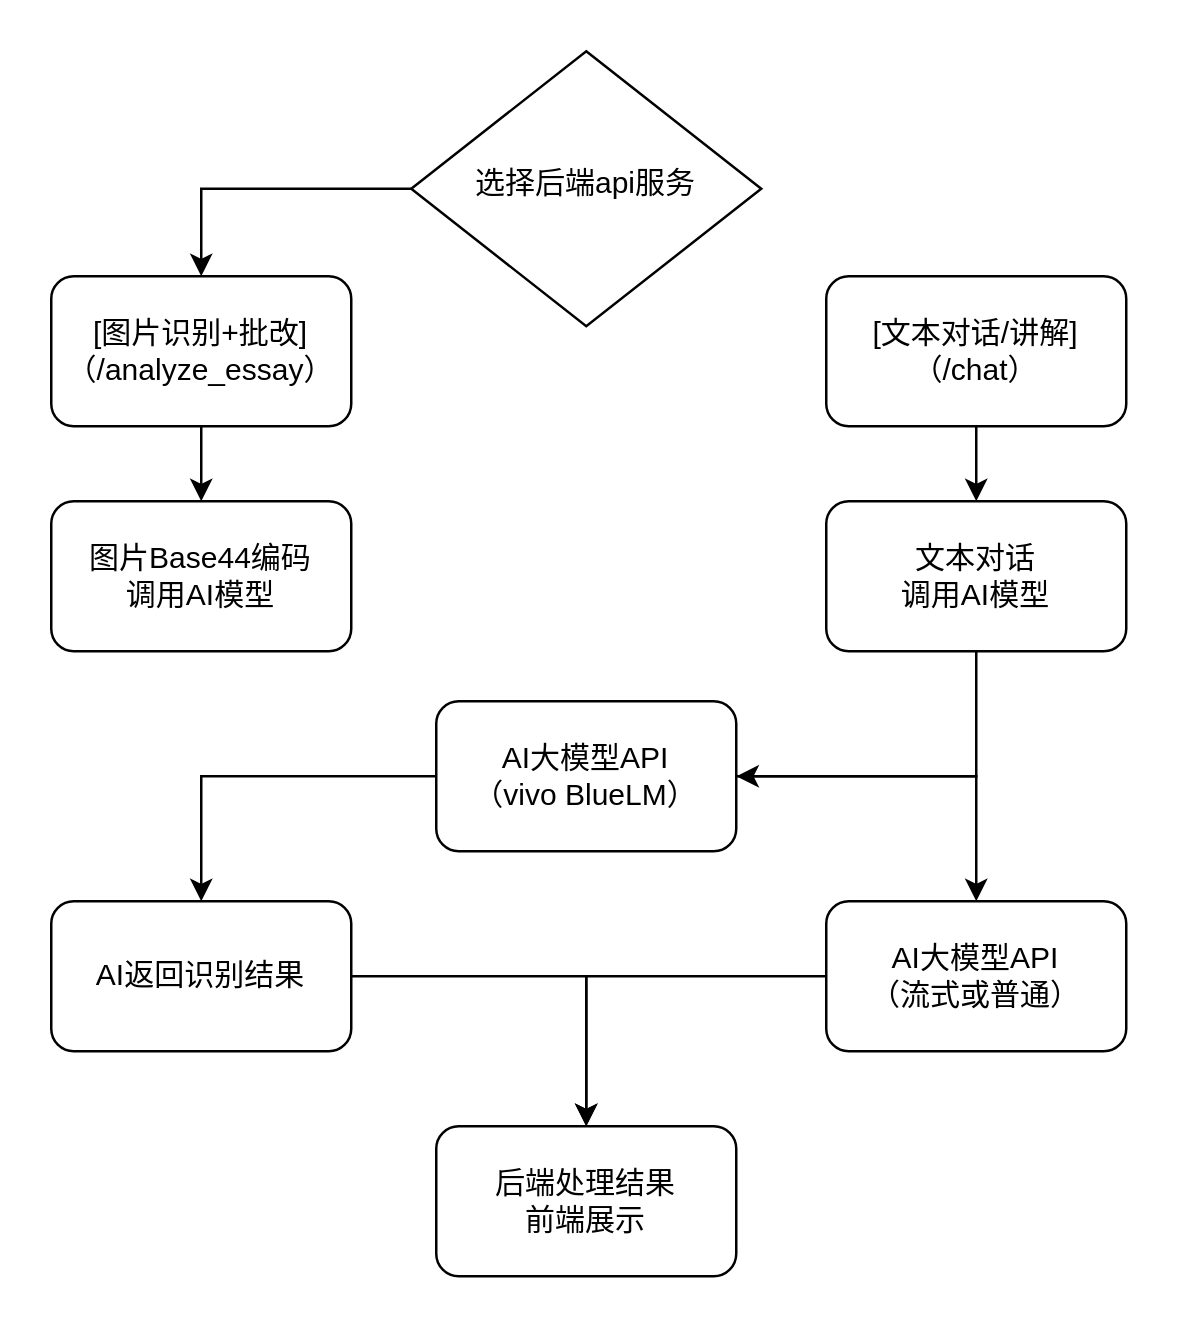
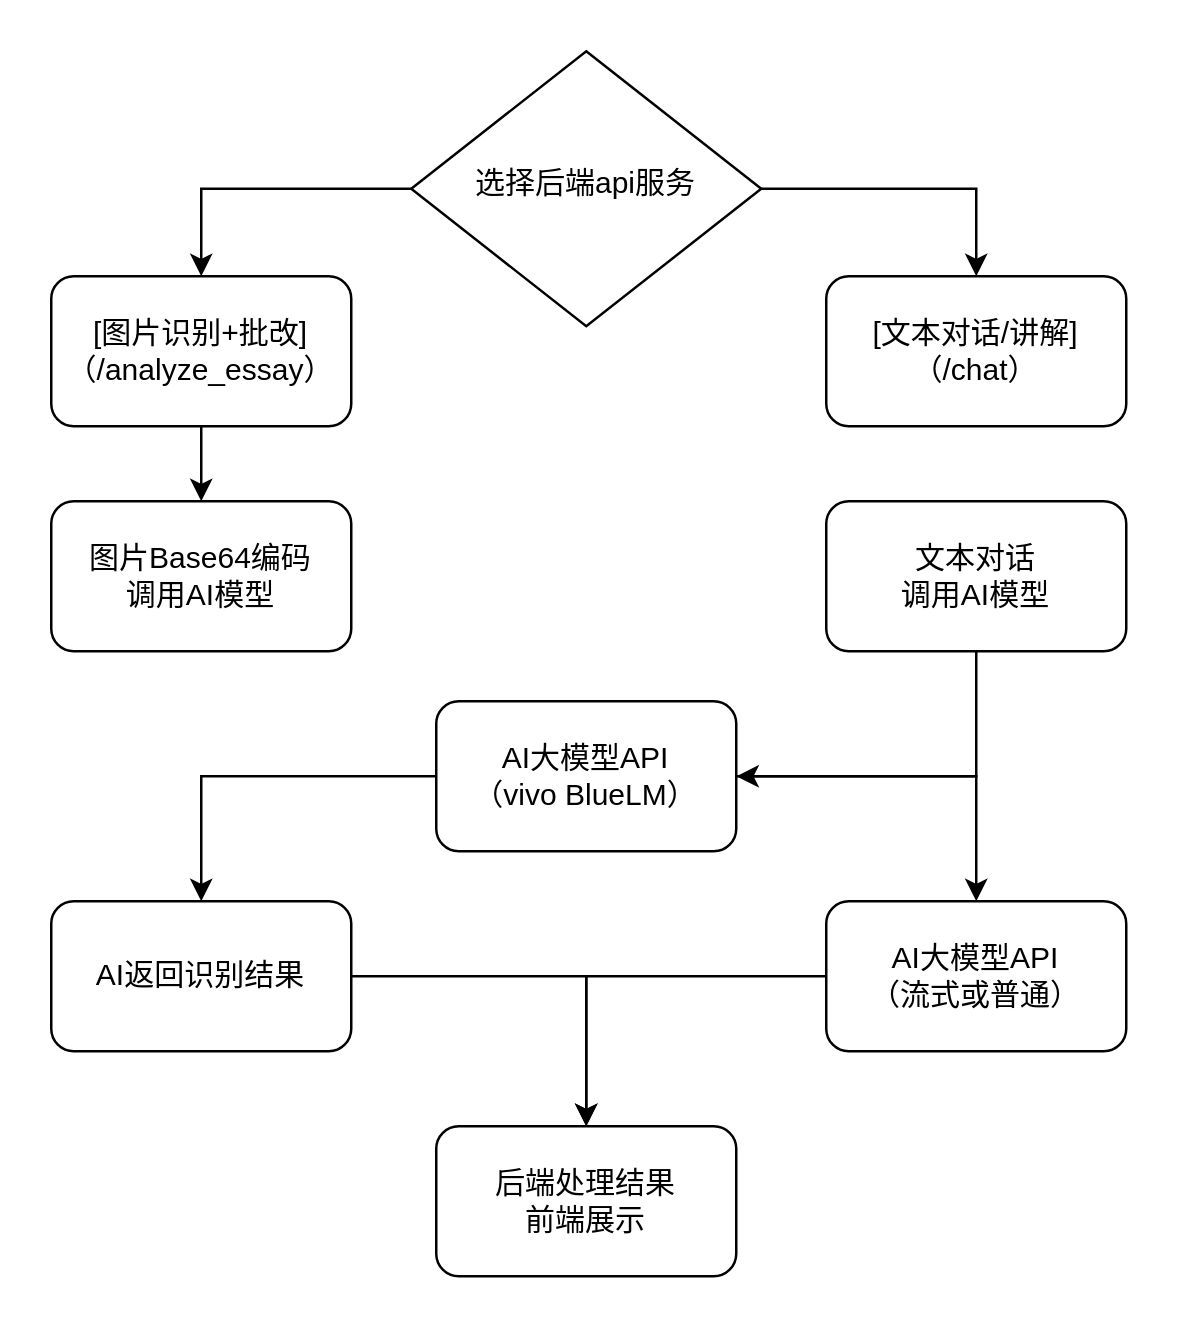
none -> (904, 189)
(976, 472) -> none
(201, 576) -> (201, 576)
